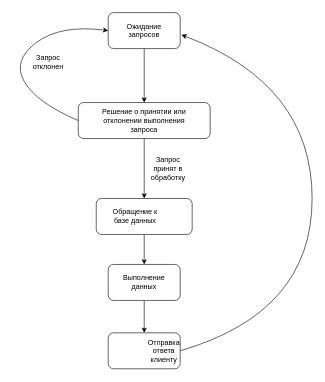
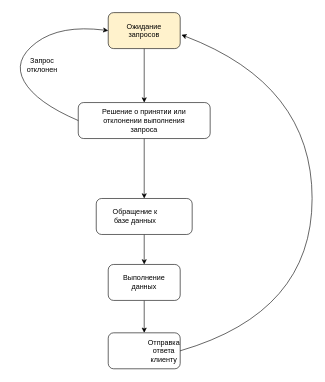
(144, 30) -> (144, 30)
(48, 62) -> (42, 65)
(168, 168) -> none
